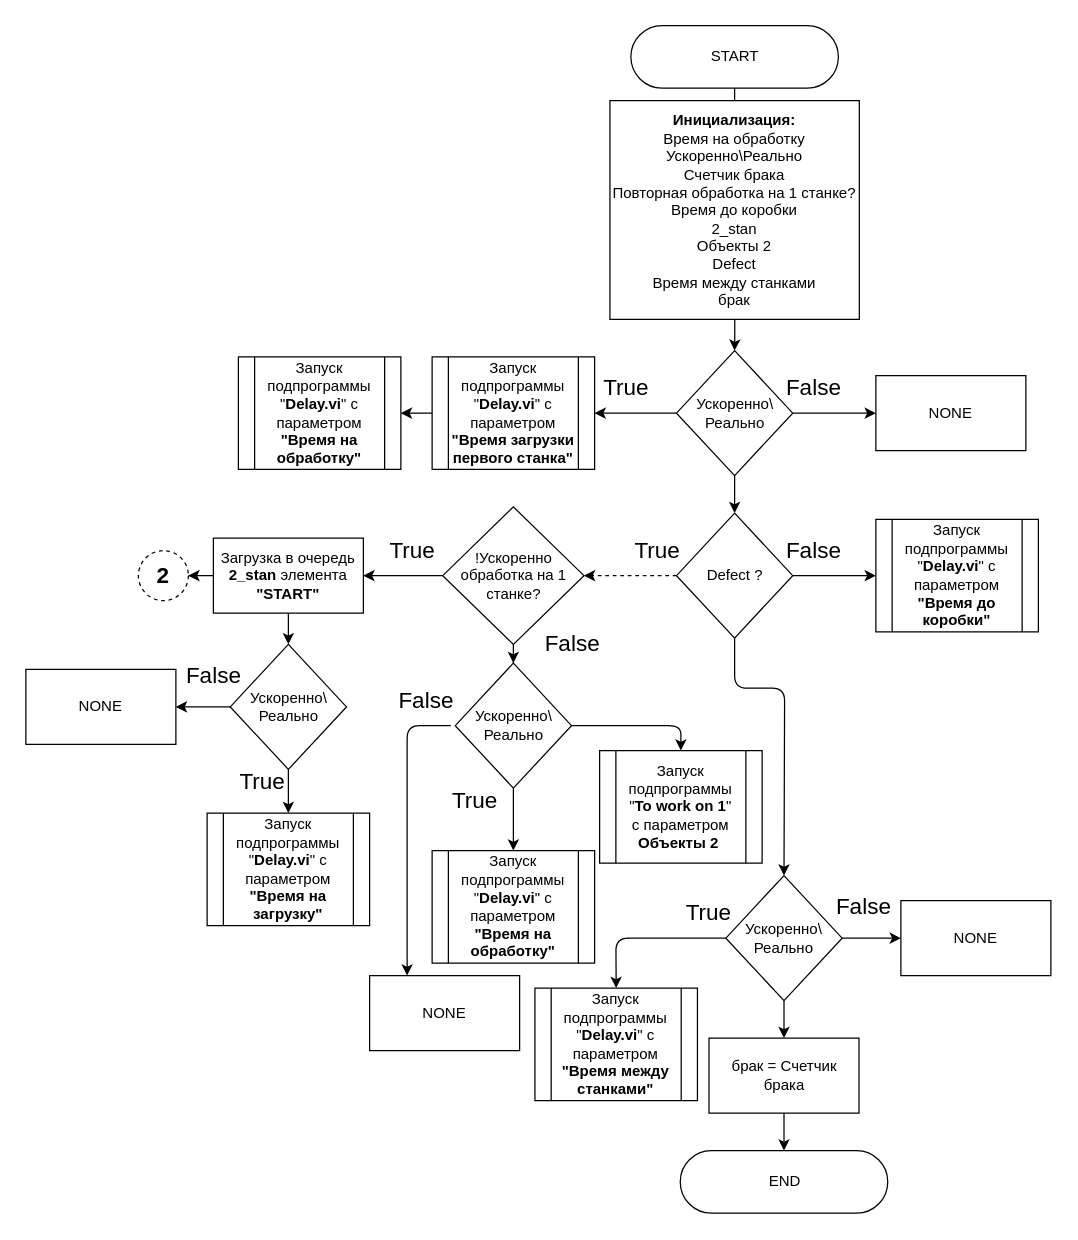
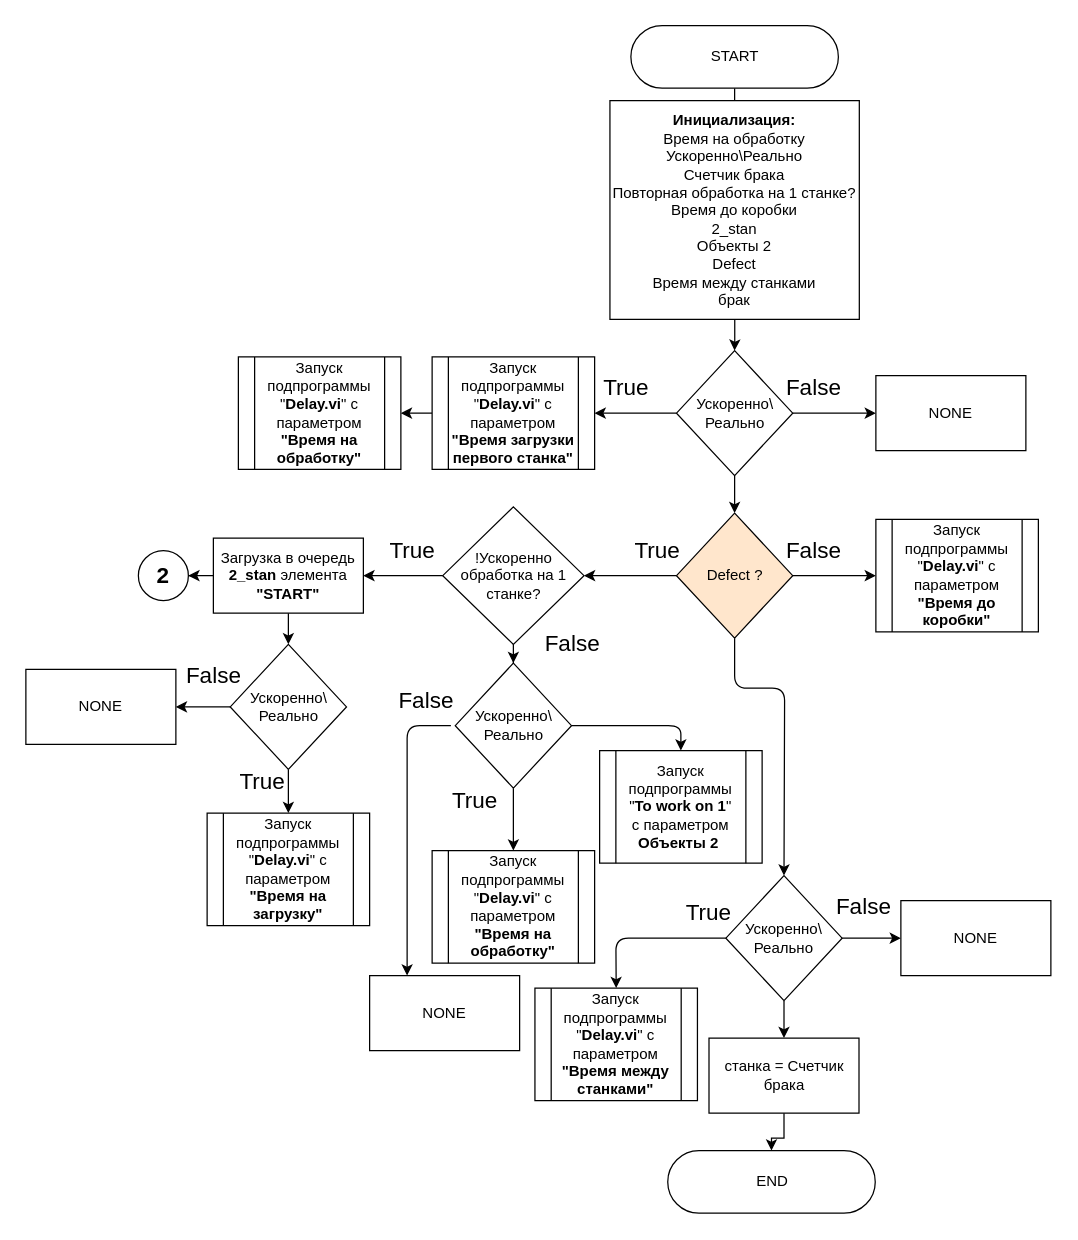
(163, 576) -> (163, 576)
(633, 576) -> (633, 576)
(734, 576) -> (734, 576)
(784, 1076) -> (784, 1076)
(784, 1182) -> (771, 1182)
